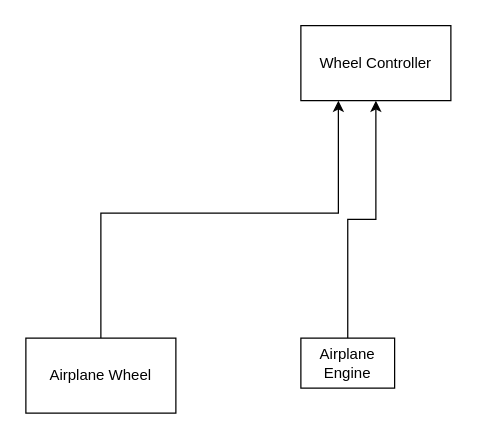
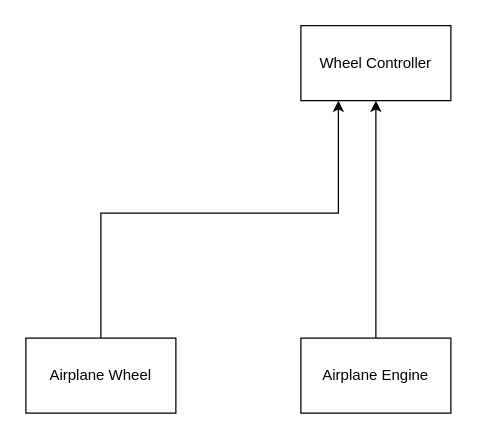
(348, 363) -> (376, 376)
